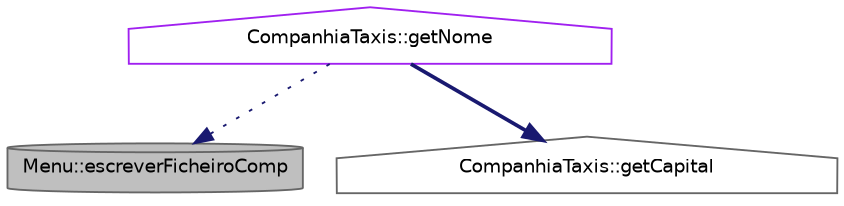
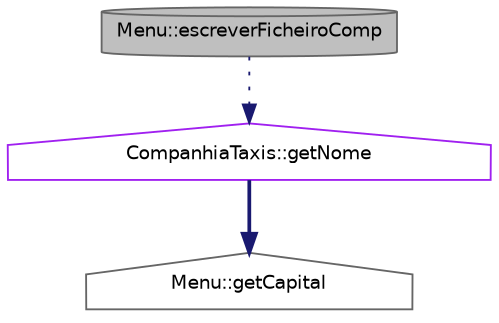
(270, 99) -> (249, 80)
(587, 168) -> (249, 284)
